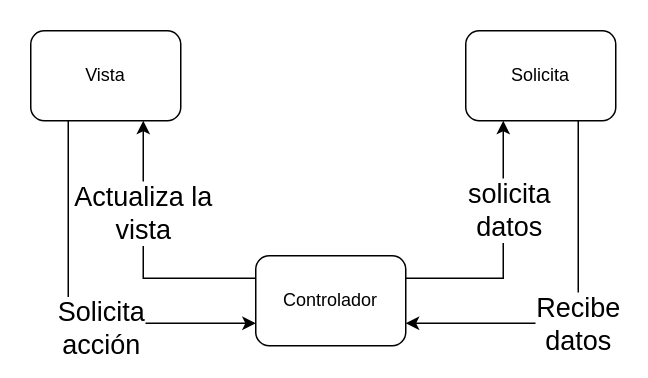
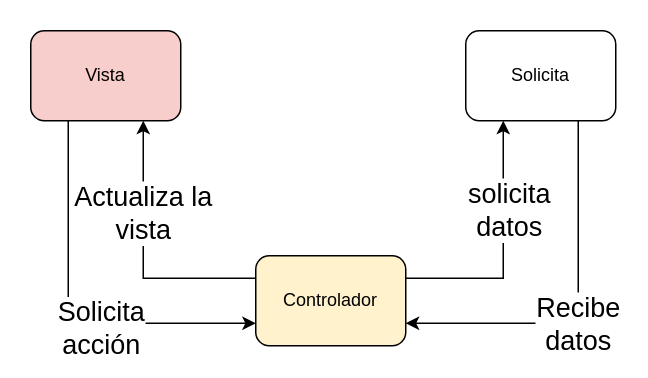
(106, 76) -> (106, 76)
(331, 301) -> (331, 301)
